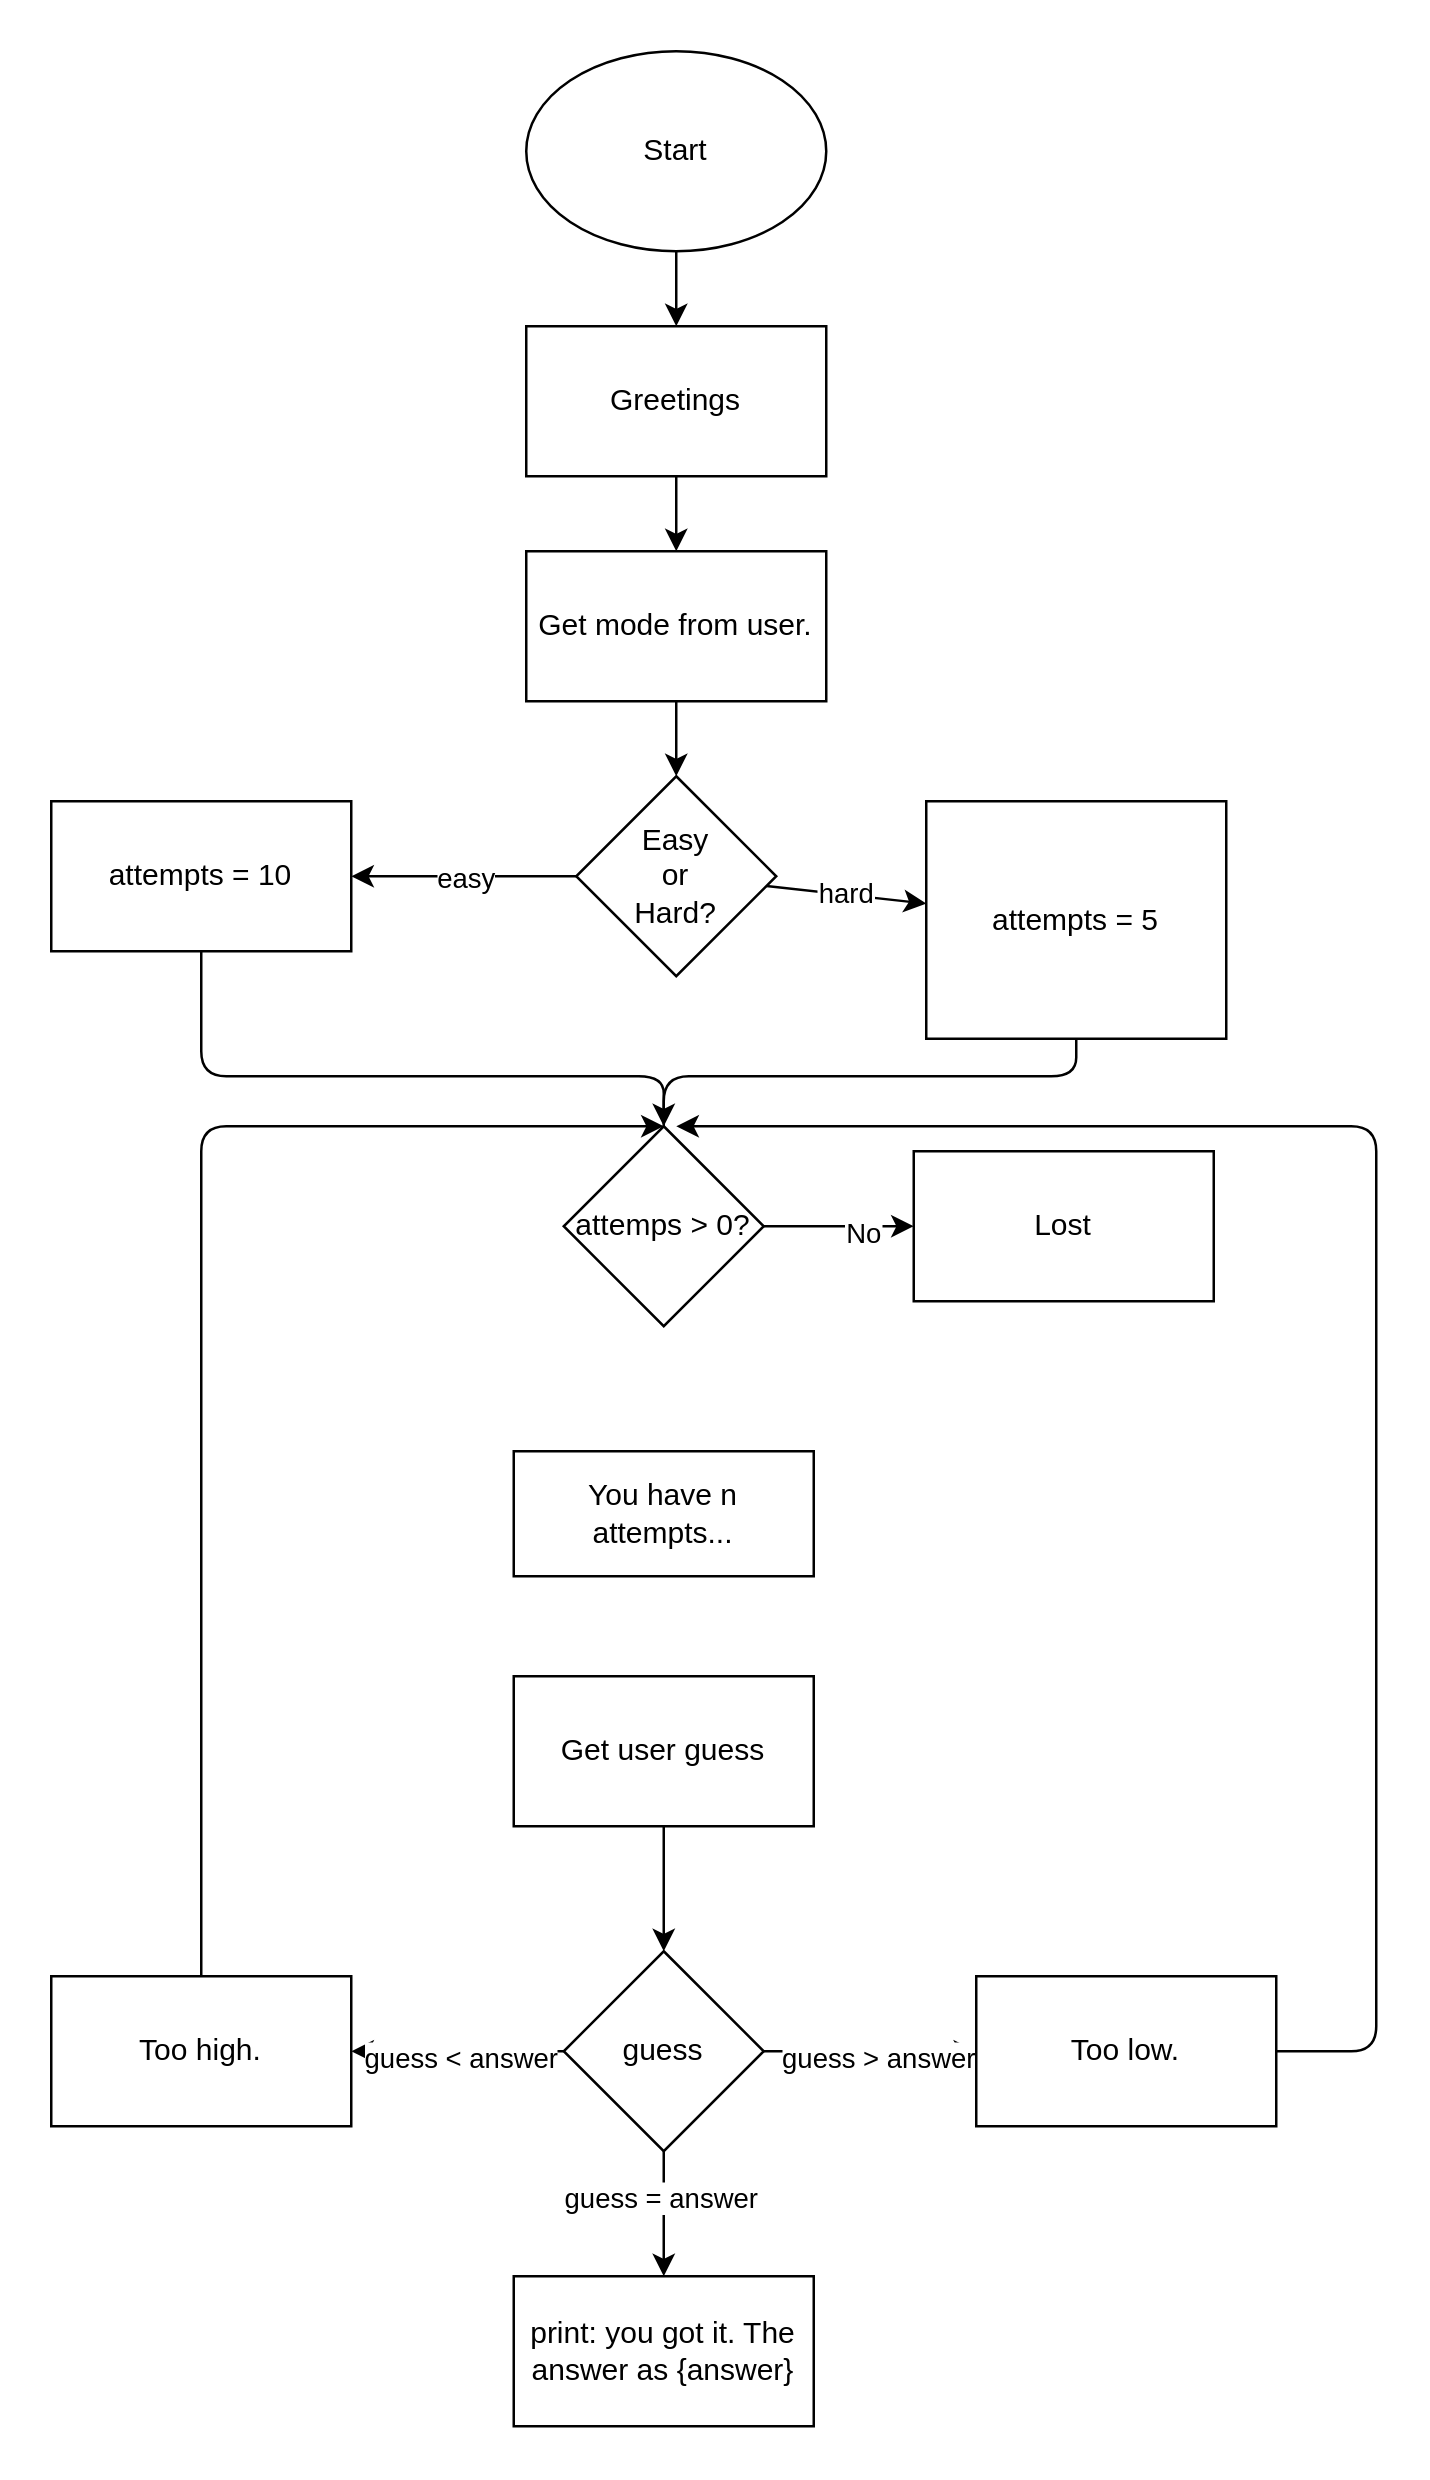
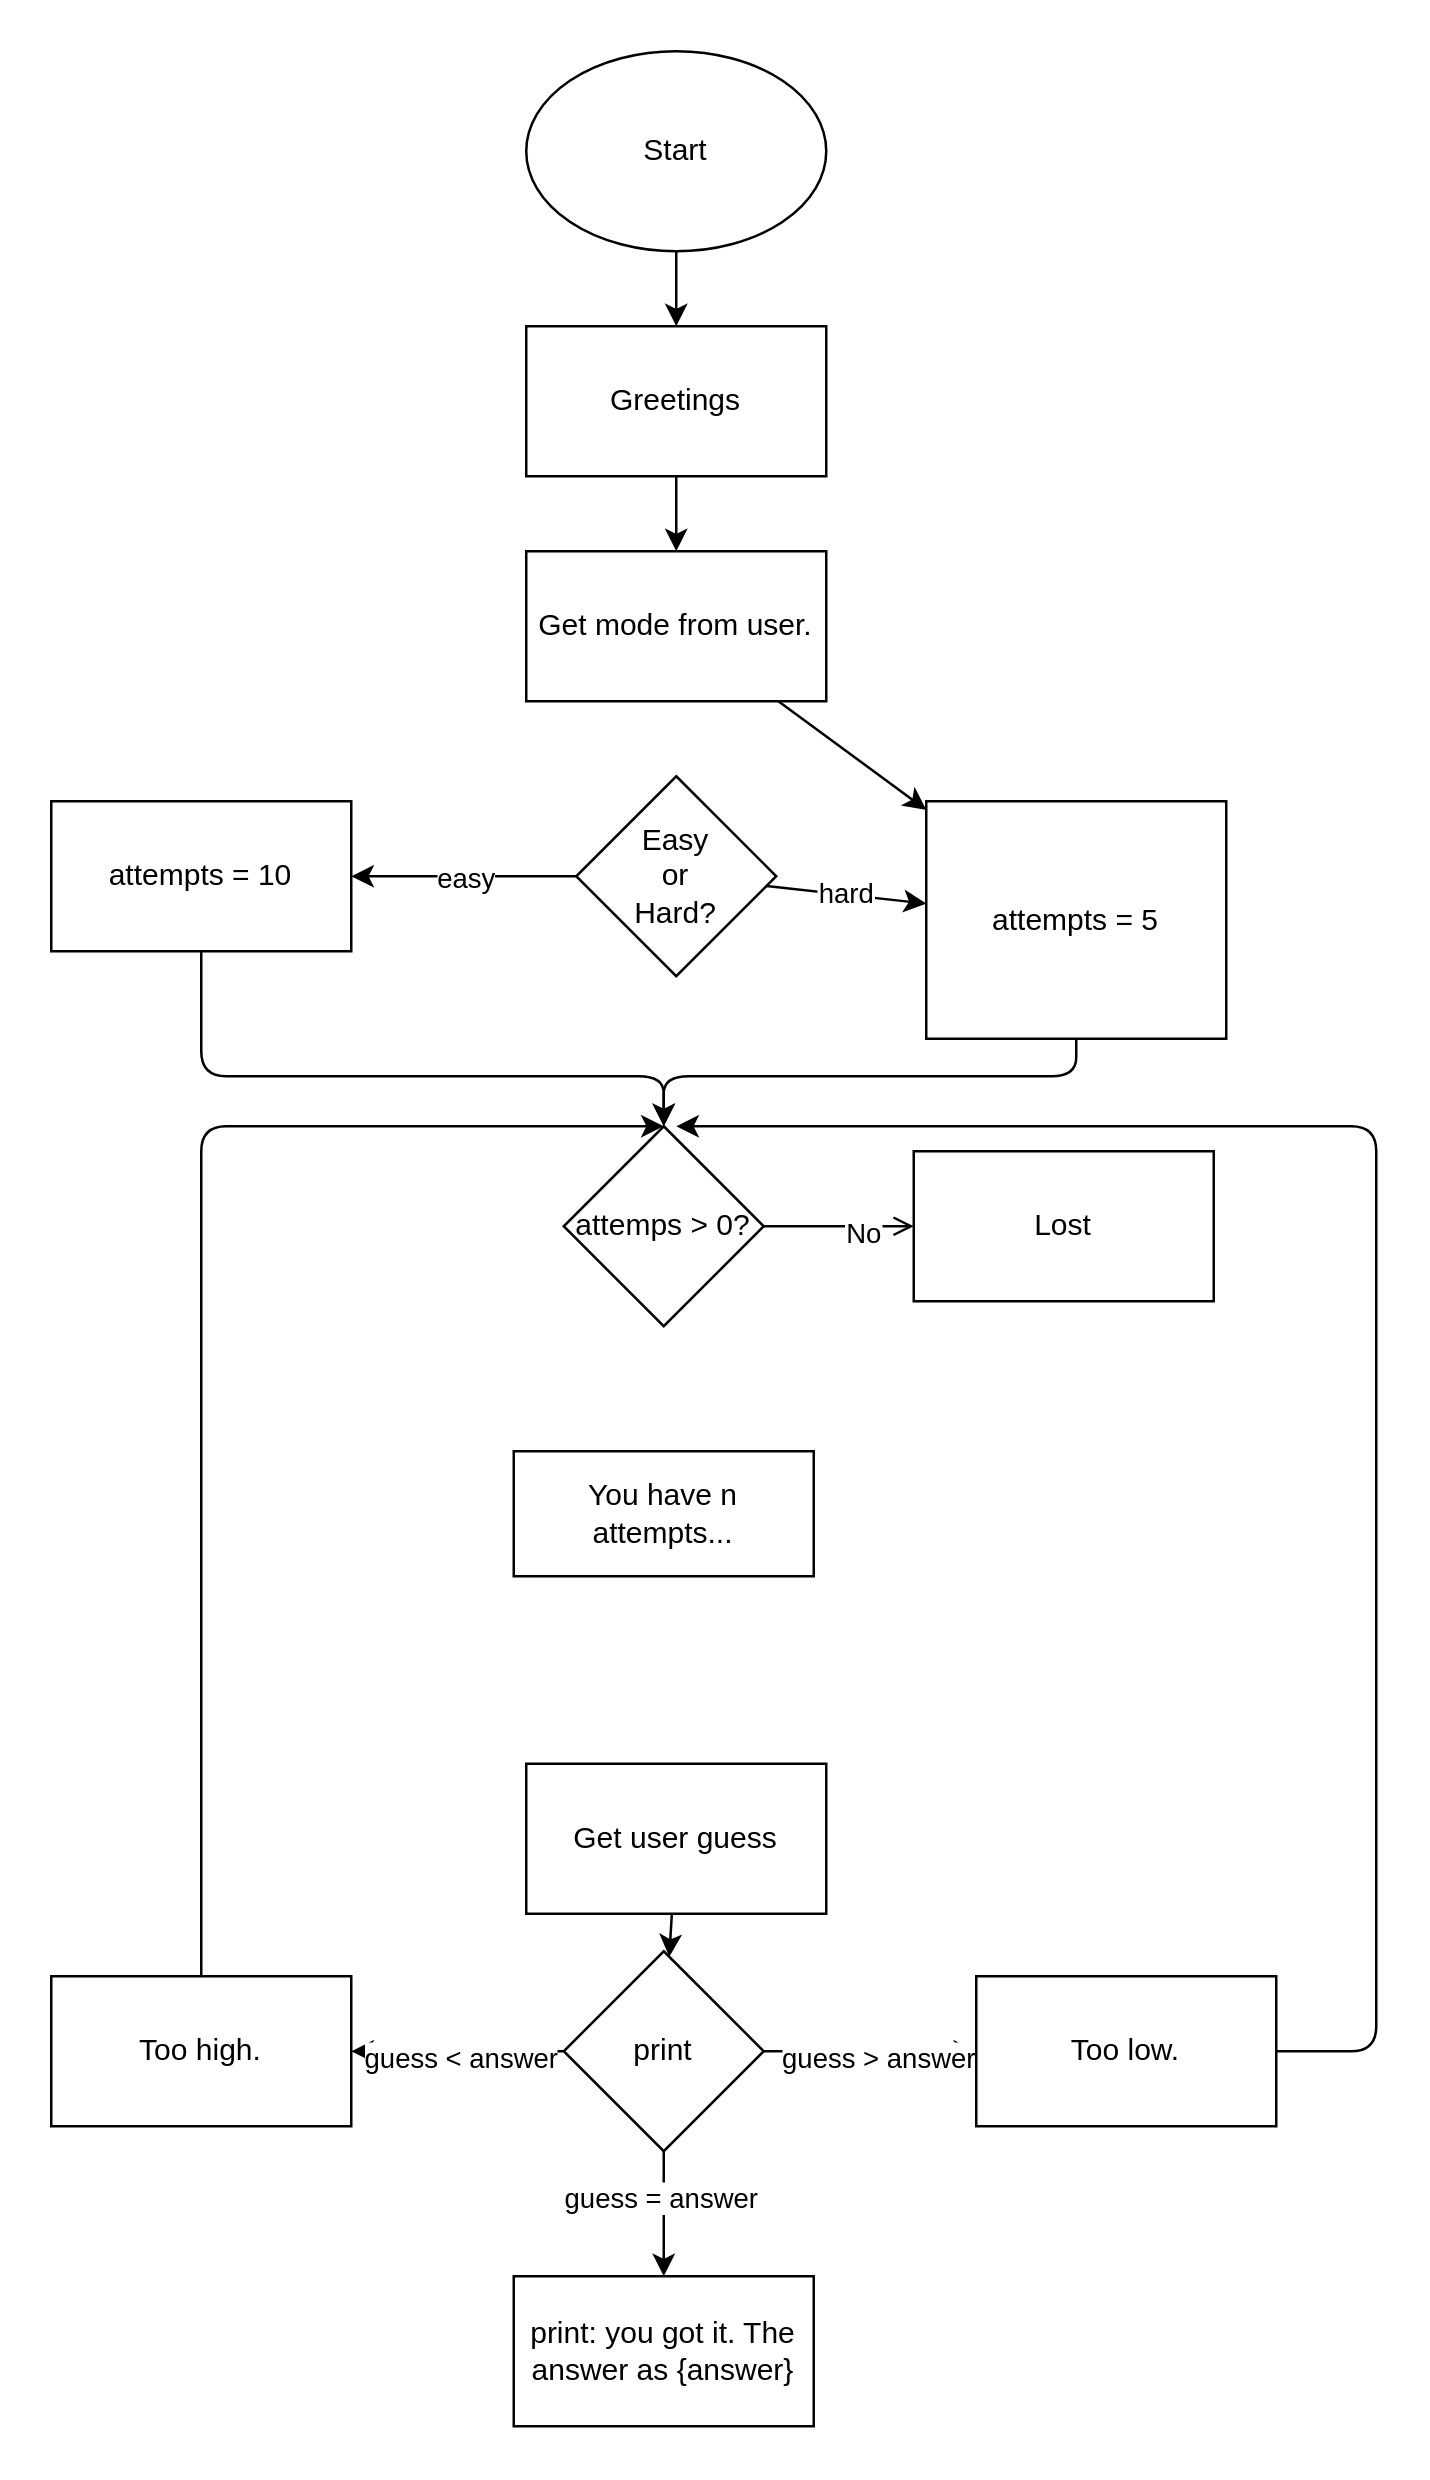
(676, 730) -> (845, 751)
(672, 1081) -> (673, 1079)
(895, 1226) -> (899, 1226)
(664, 1751) -> (676, 1839)
(664, 2051) -> (664, 2051)
